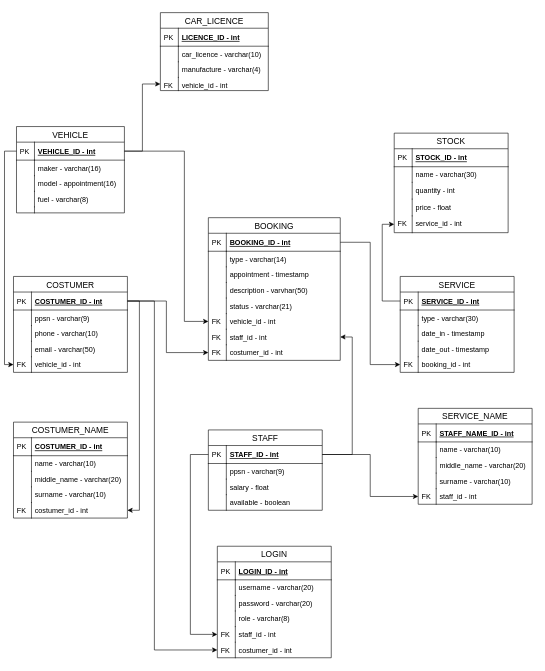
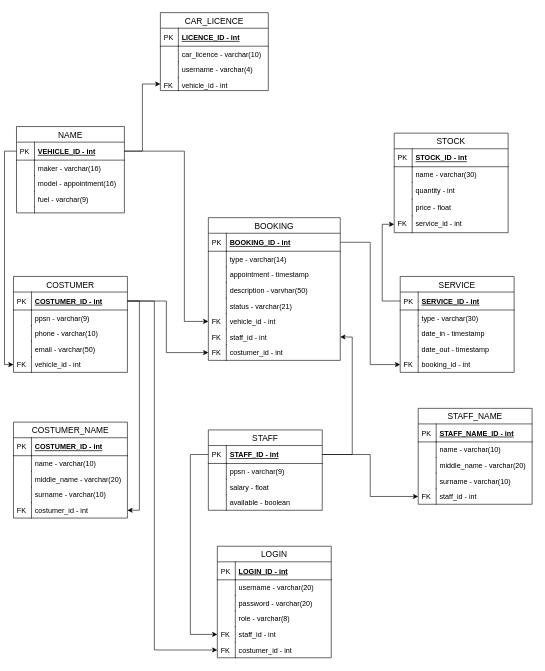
(228, 70) -> (222, 70)
(70, 135) -> (70, 135)
(69, 199) -> (69, 199)
(475, 417) -> (475, 417)
